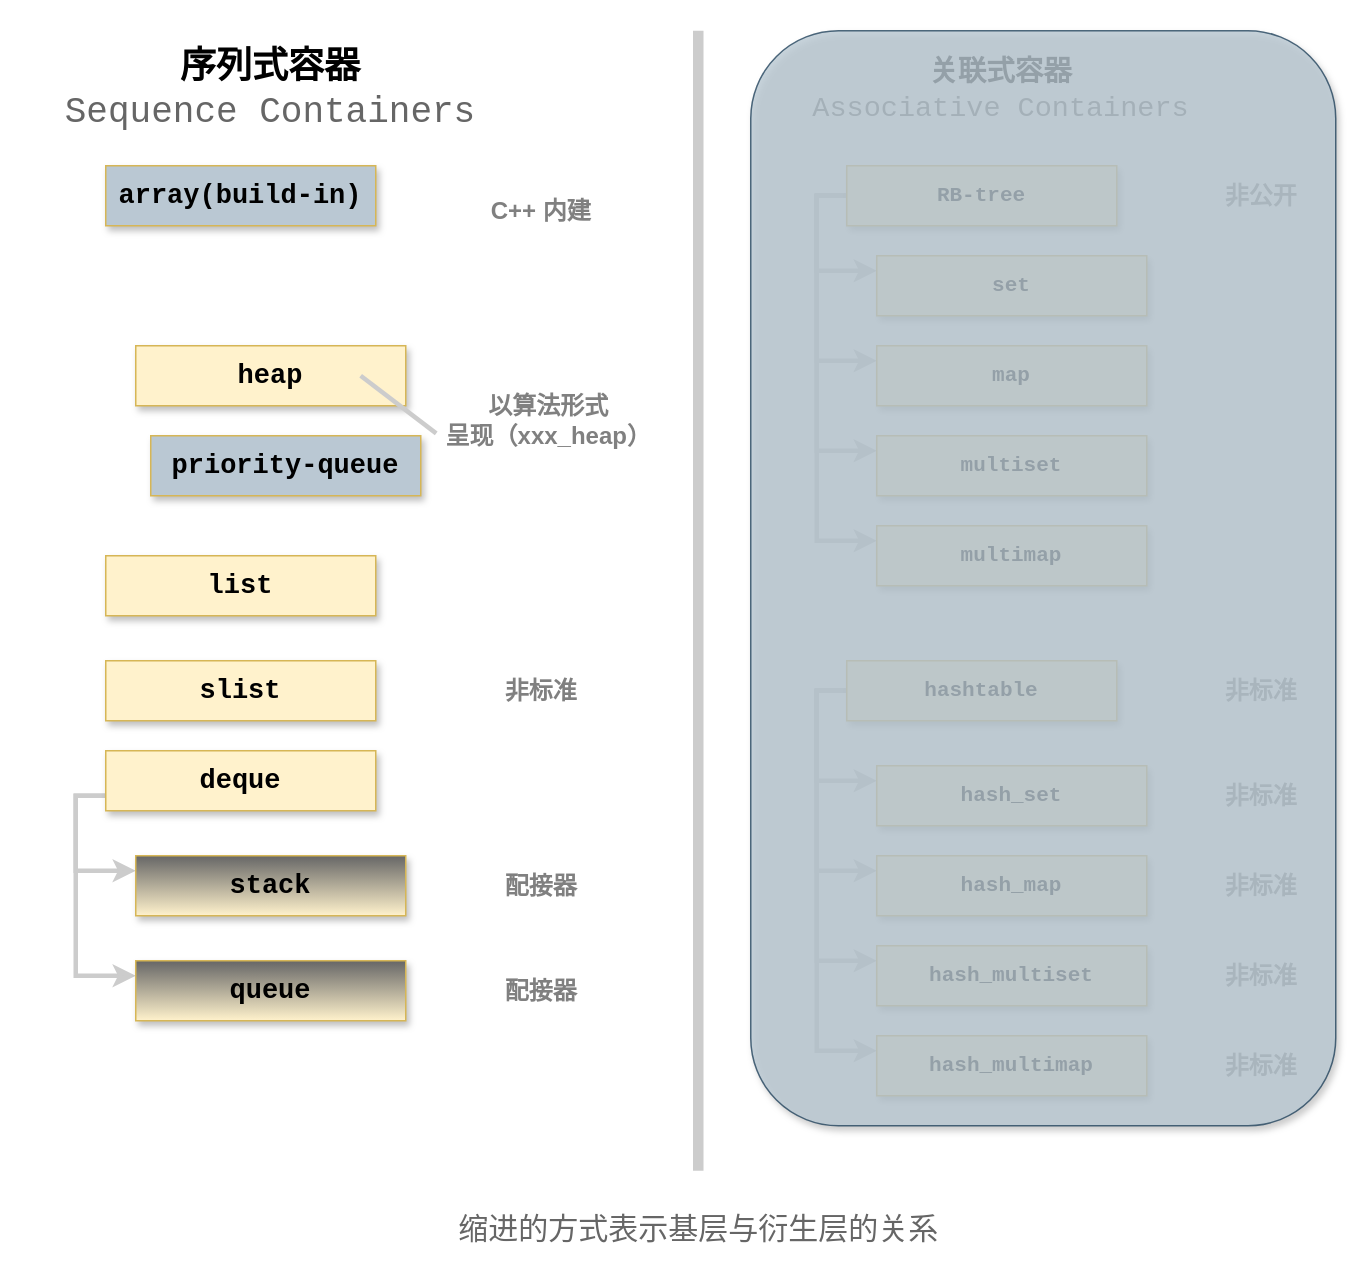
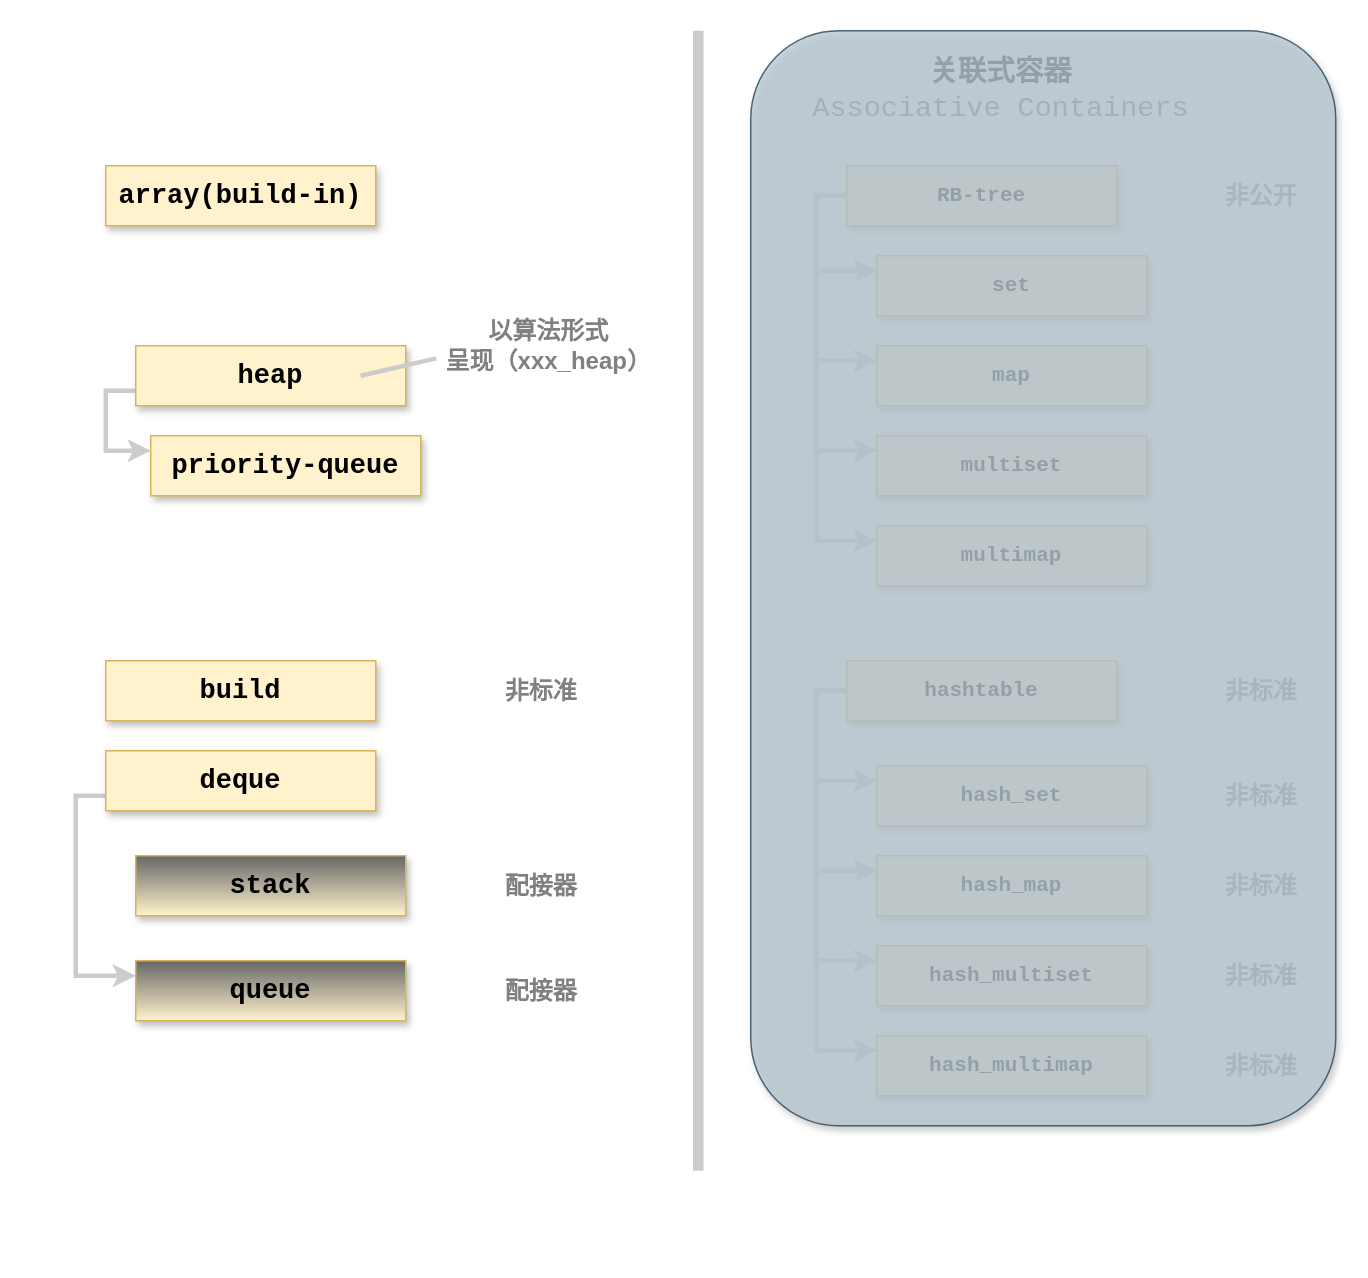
(271, 91) -> none
(241, 196) -> (241, 196)
(541, 211) -> none
none -> (106, 420)
(548, 421) -> (548, 346)
(286, 466) -> (286, 466)
(241, 586) -> none
(241, 691) -> (241, 691)
(99, 871) -> none
(698, 1231) -> none
